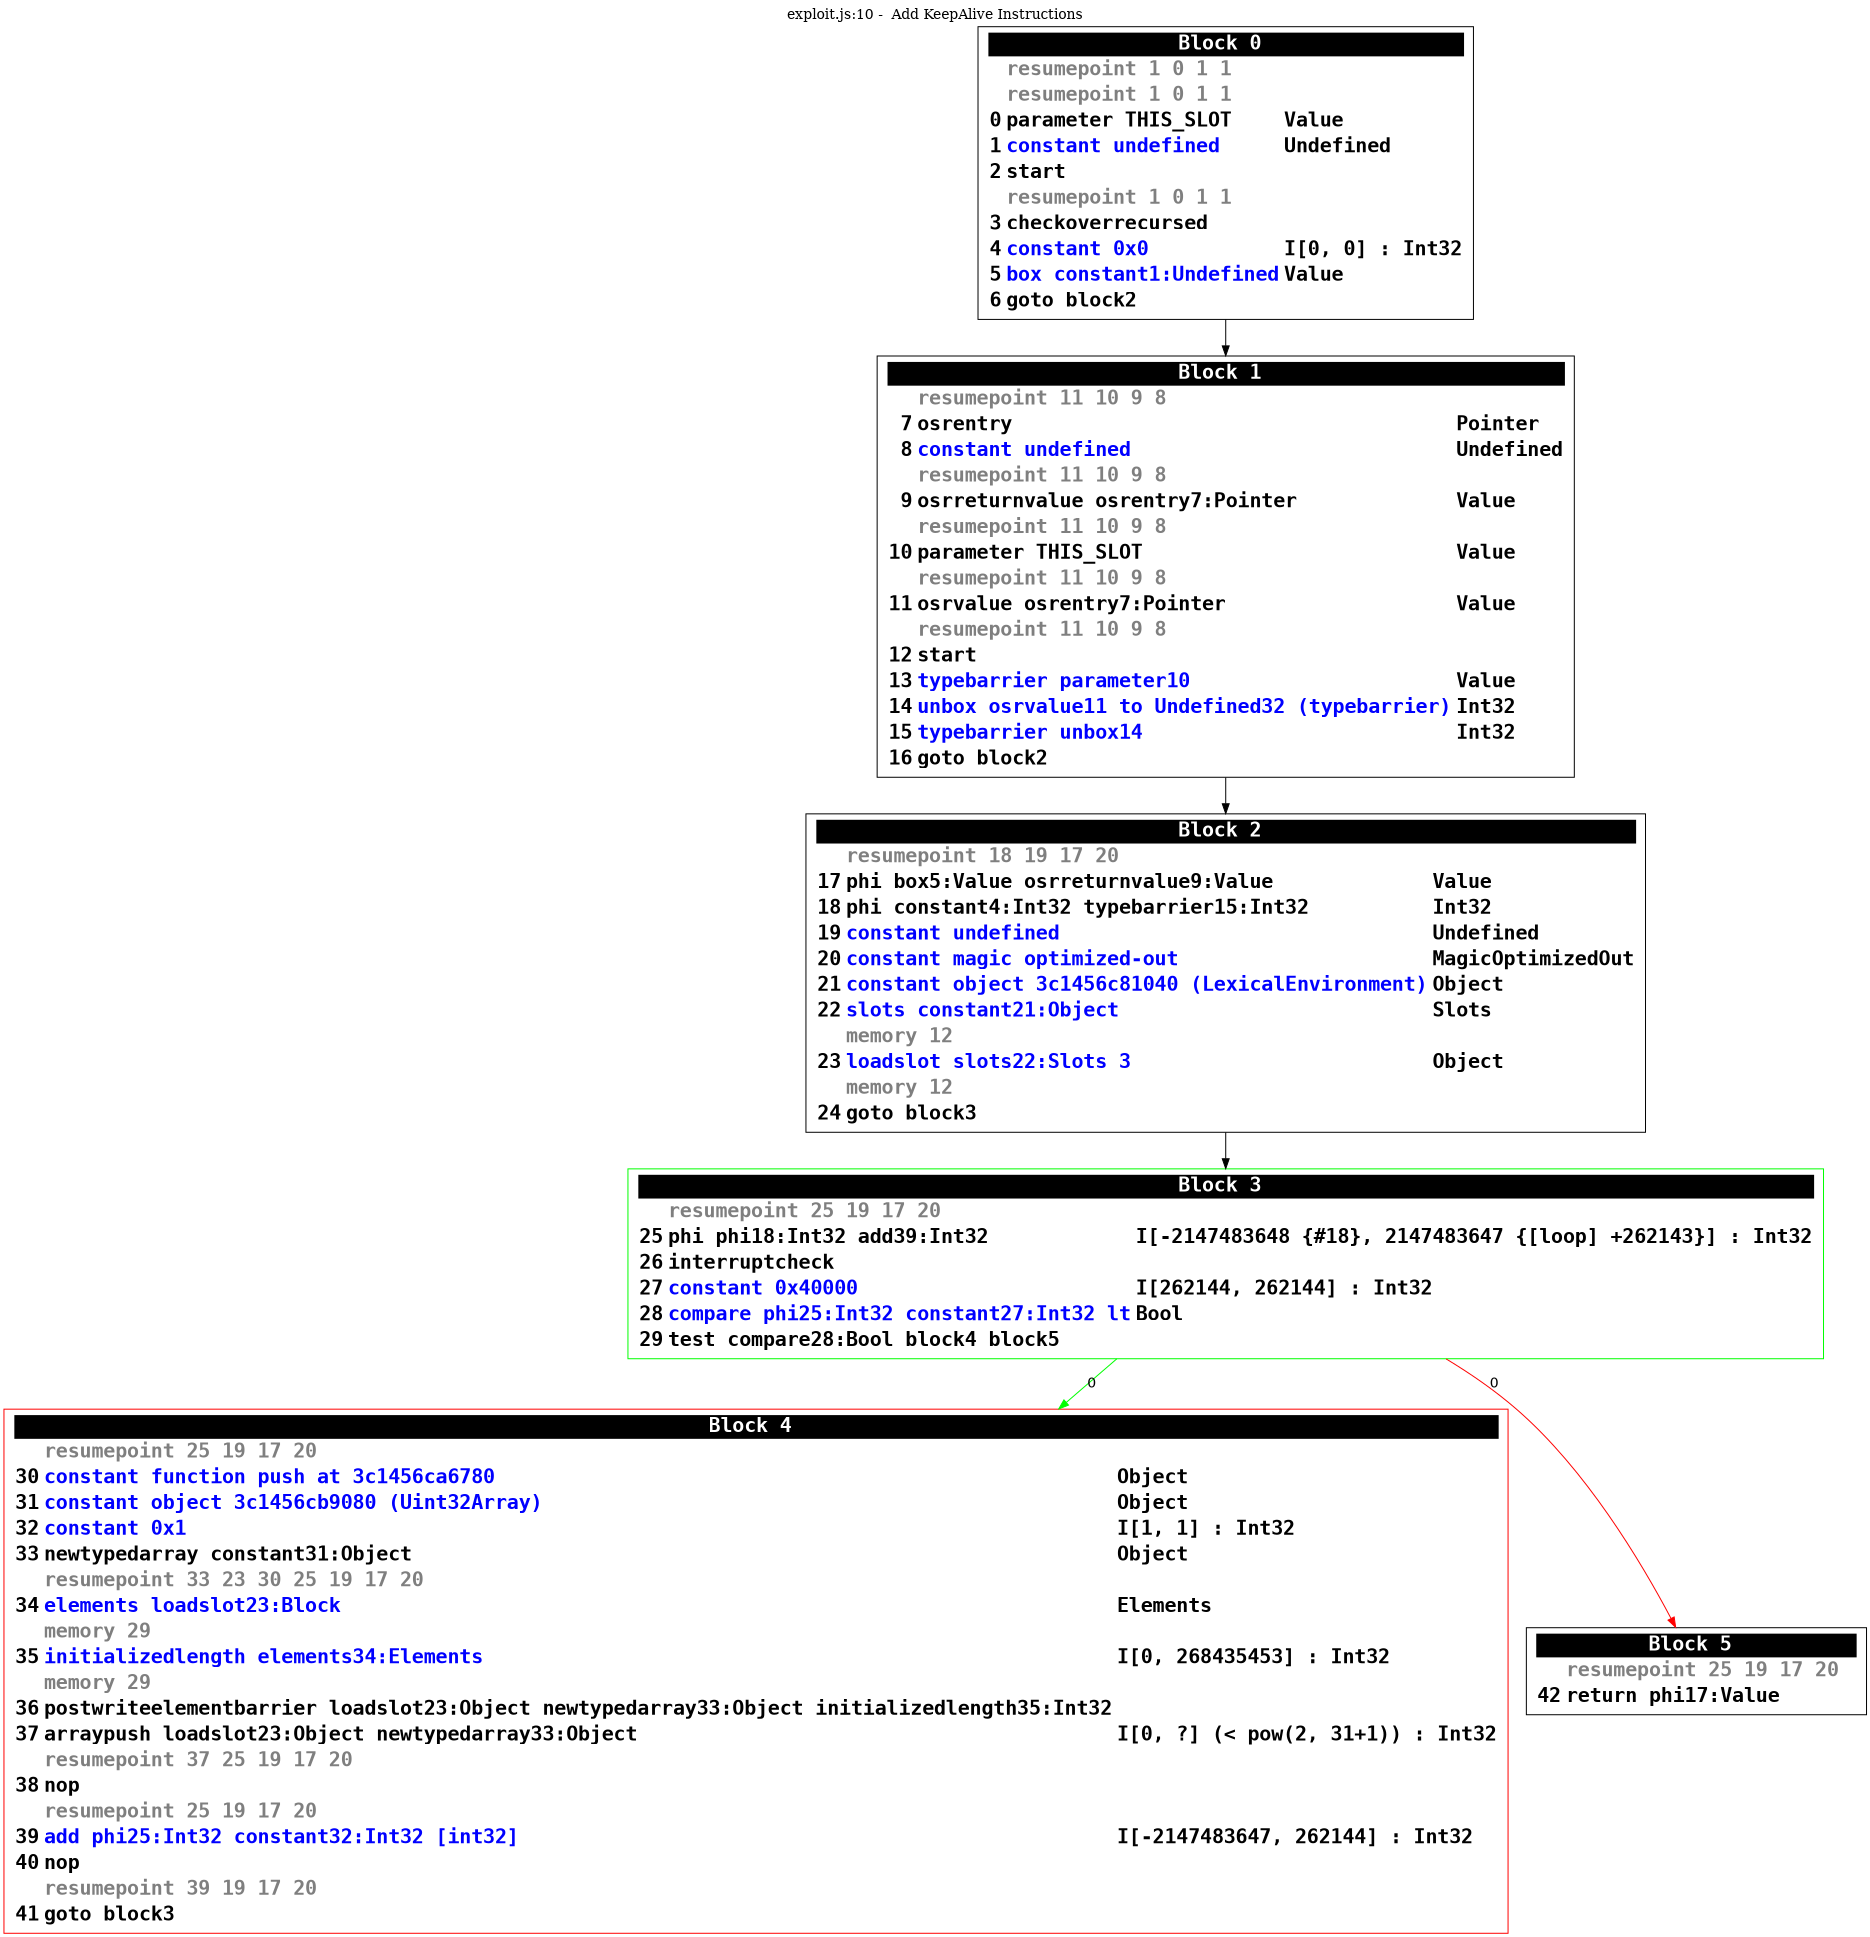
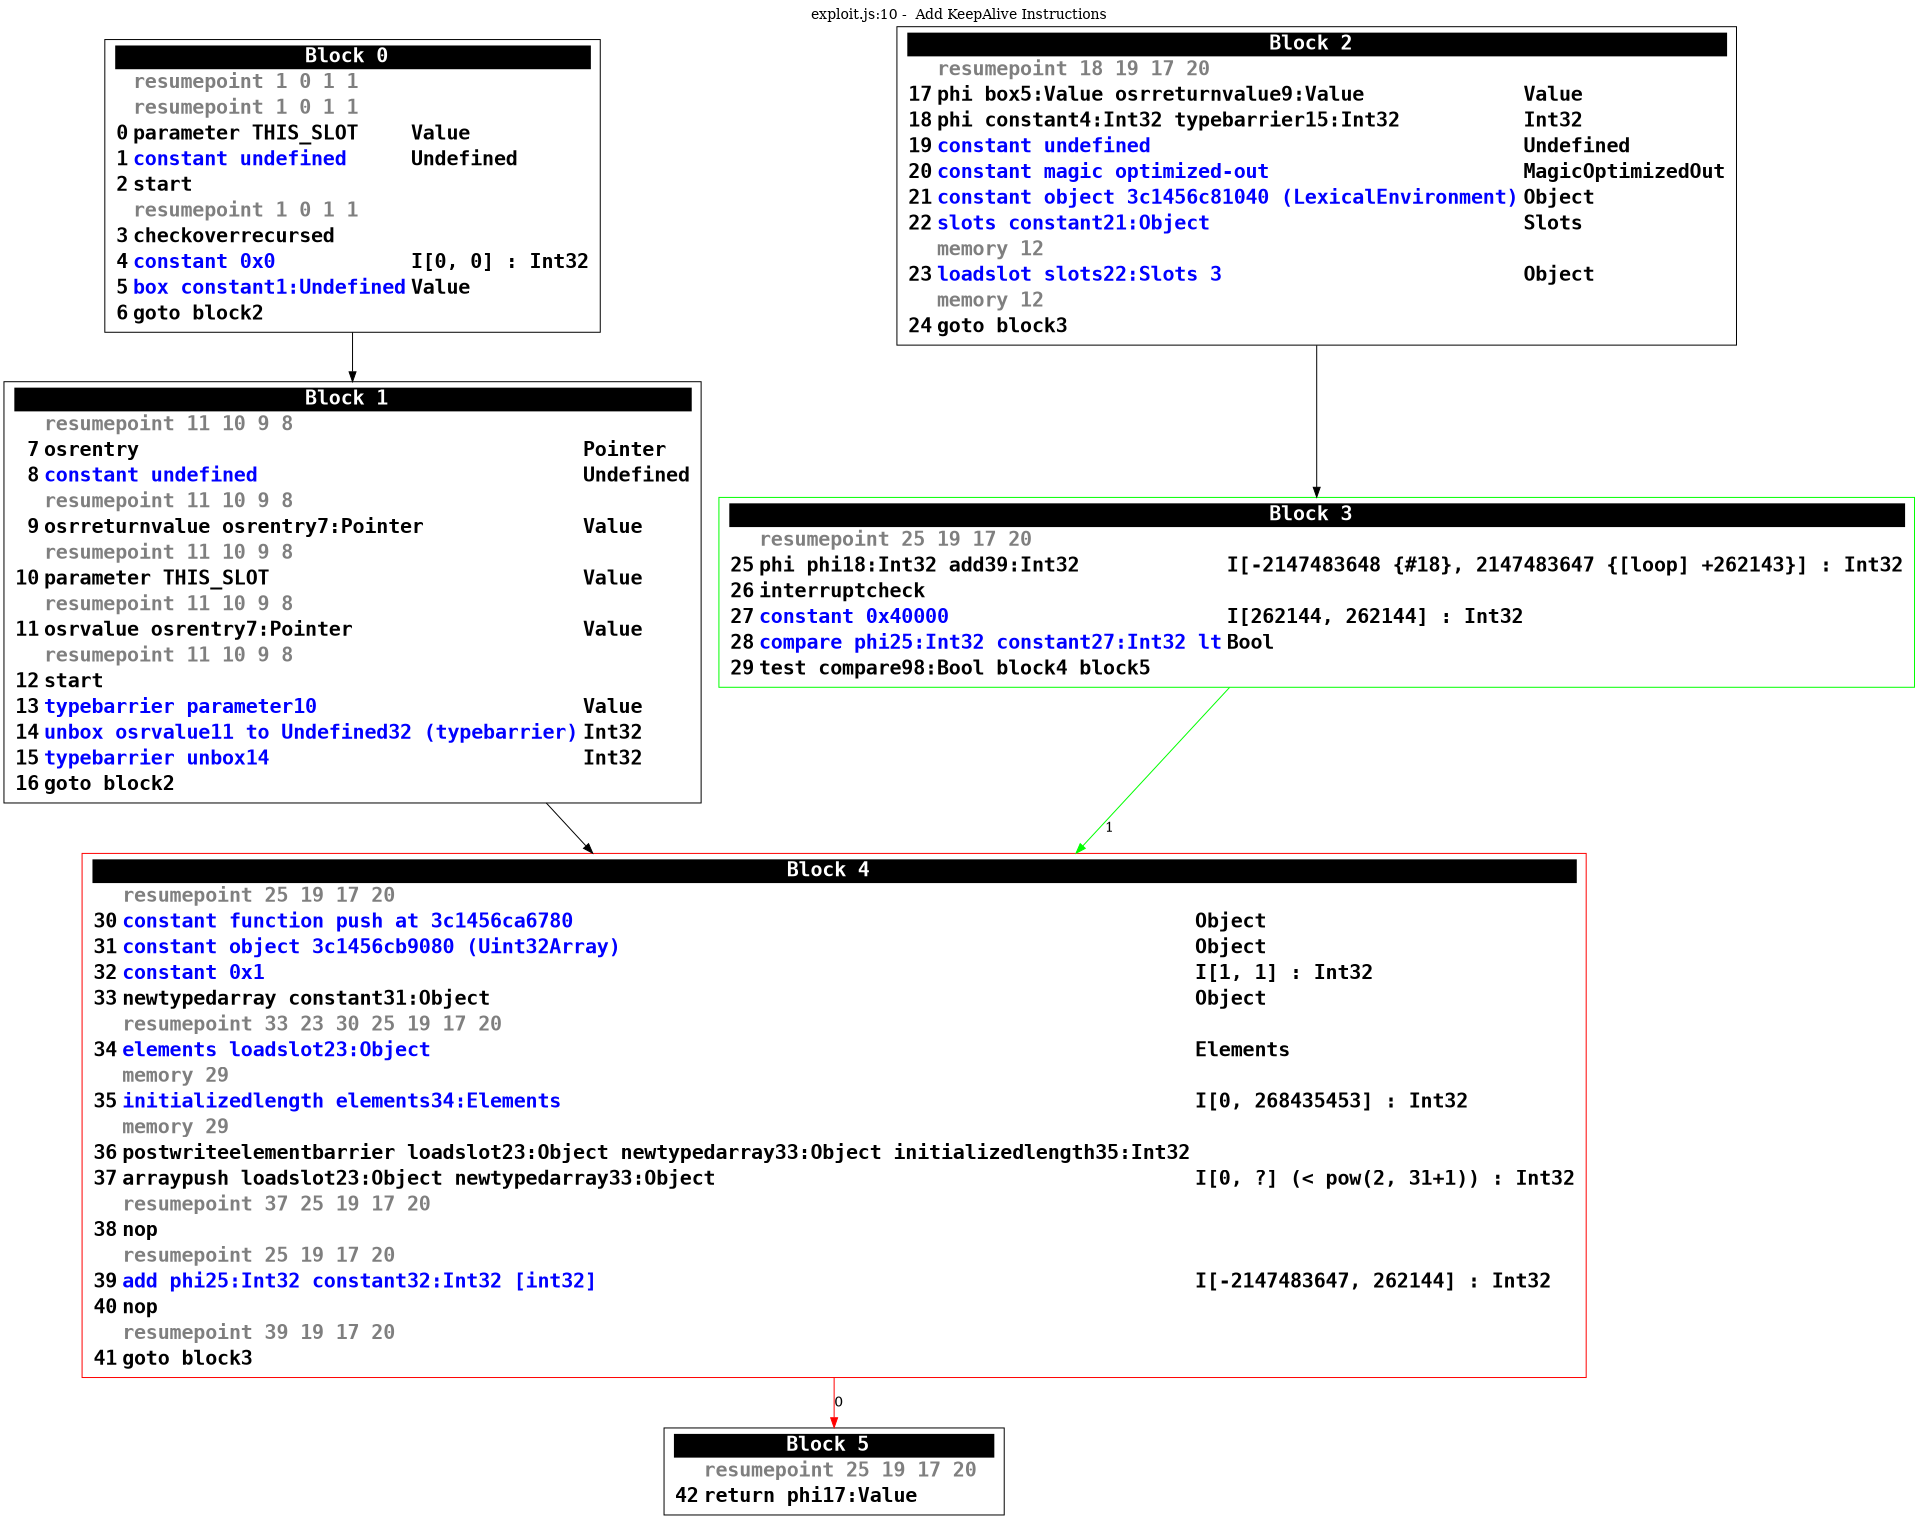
(1226, 791) -> (566, 824)
(864, 1340) -> (955, 668)
(1092, 1384) -> (1110, 828)
(1577, 1473) -> (834, 1398)
(193, 1606) -> (277, 1050)
